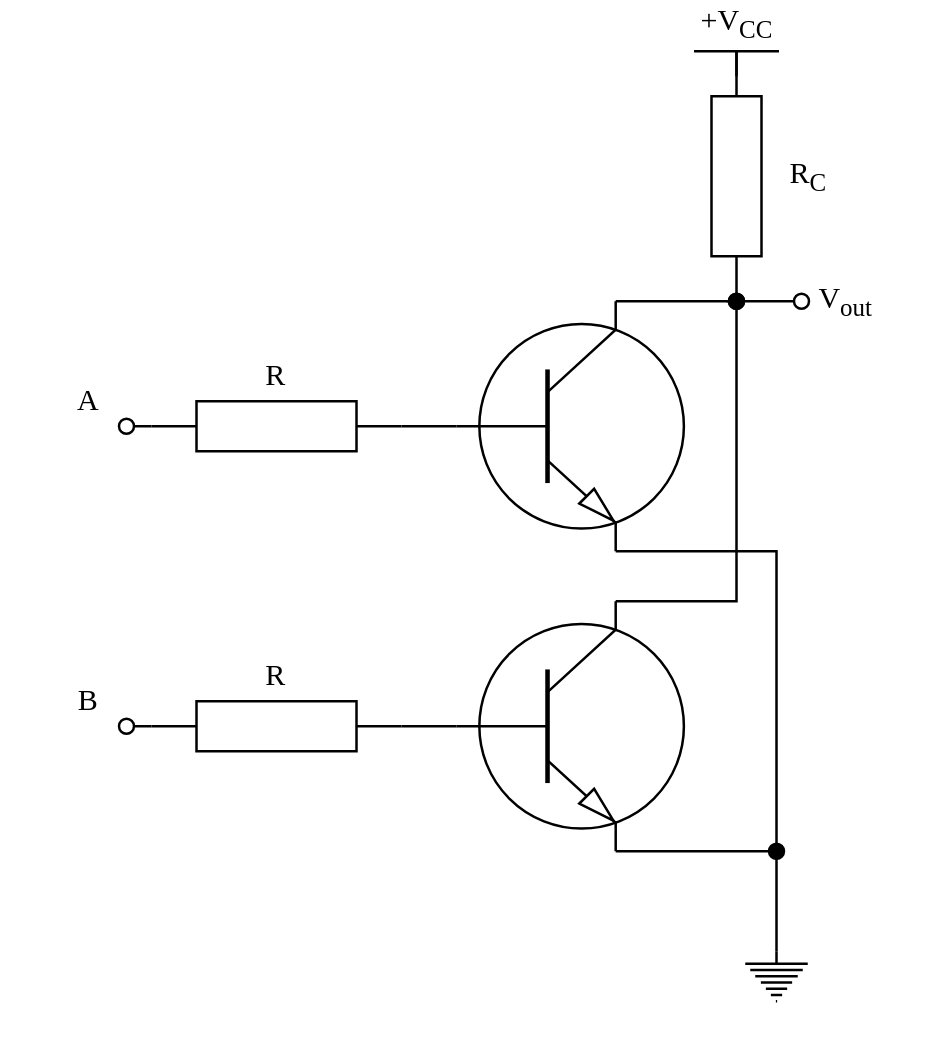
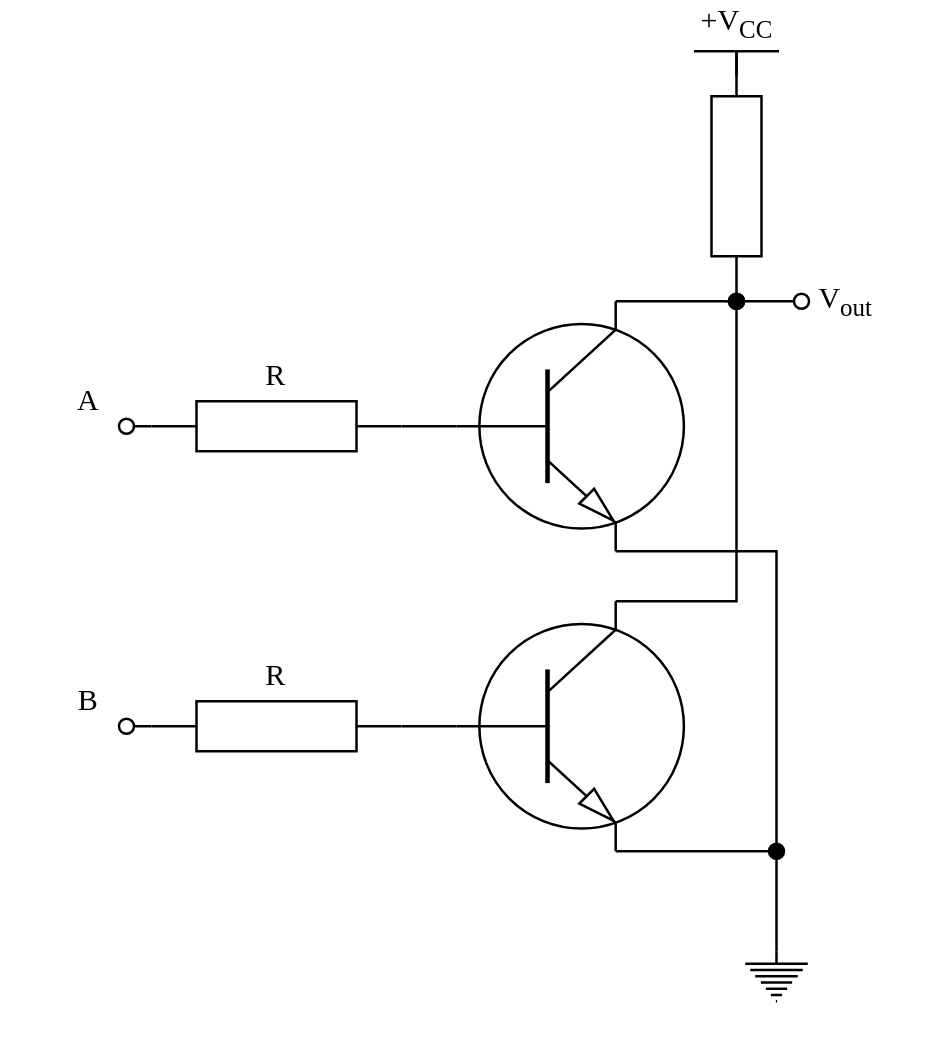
(809, 176) -> none
